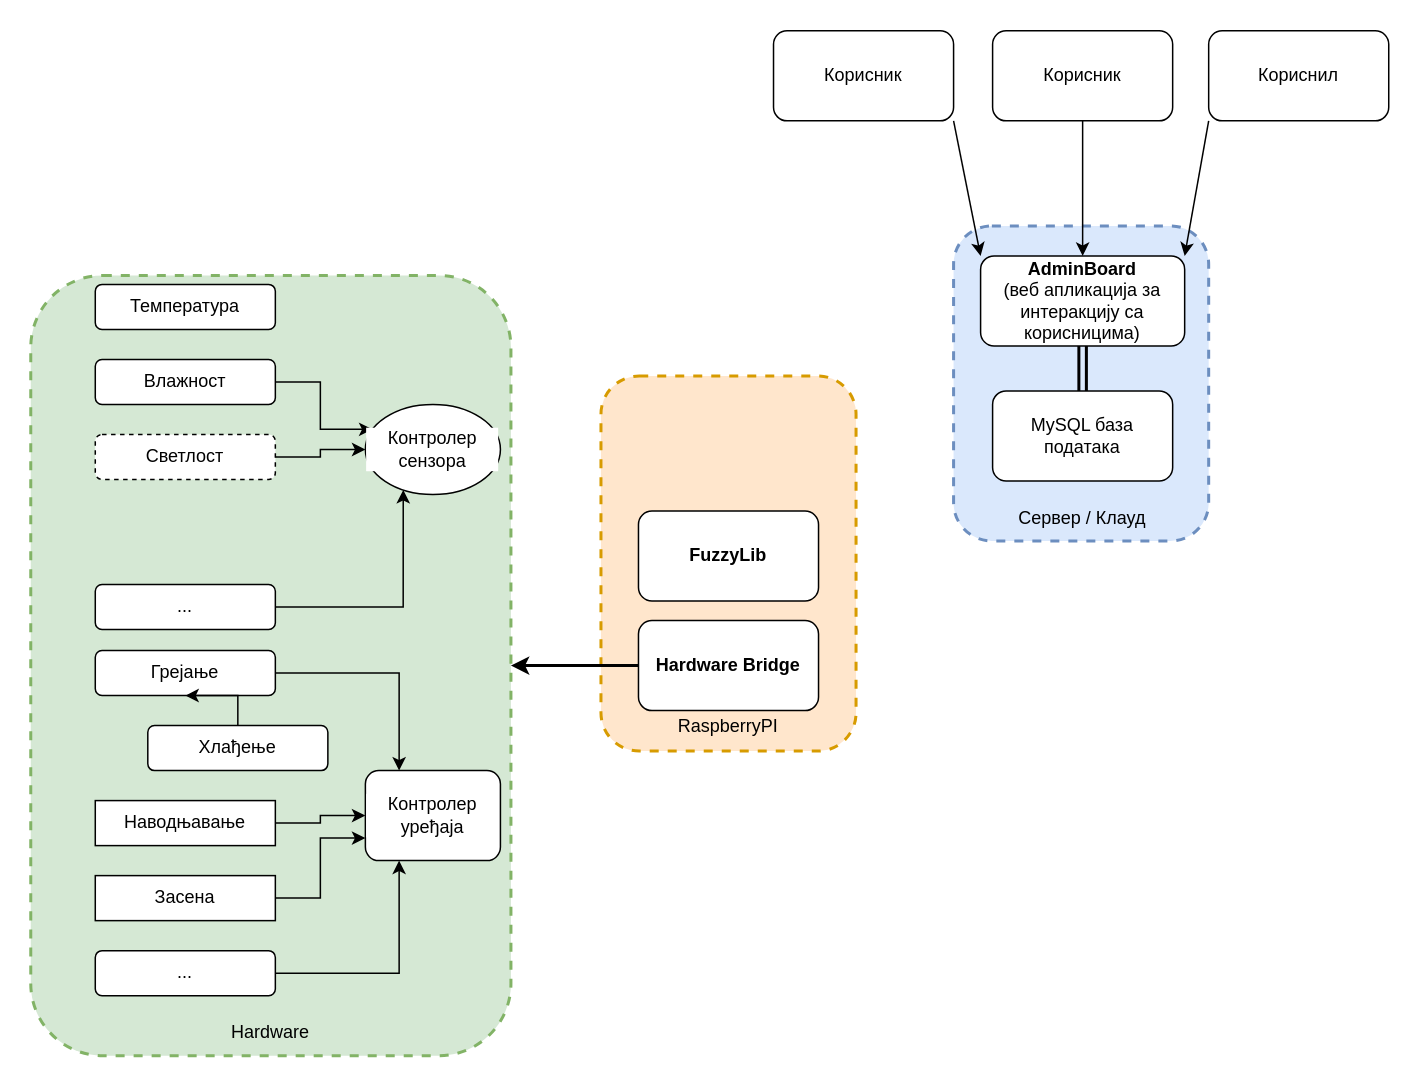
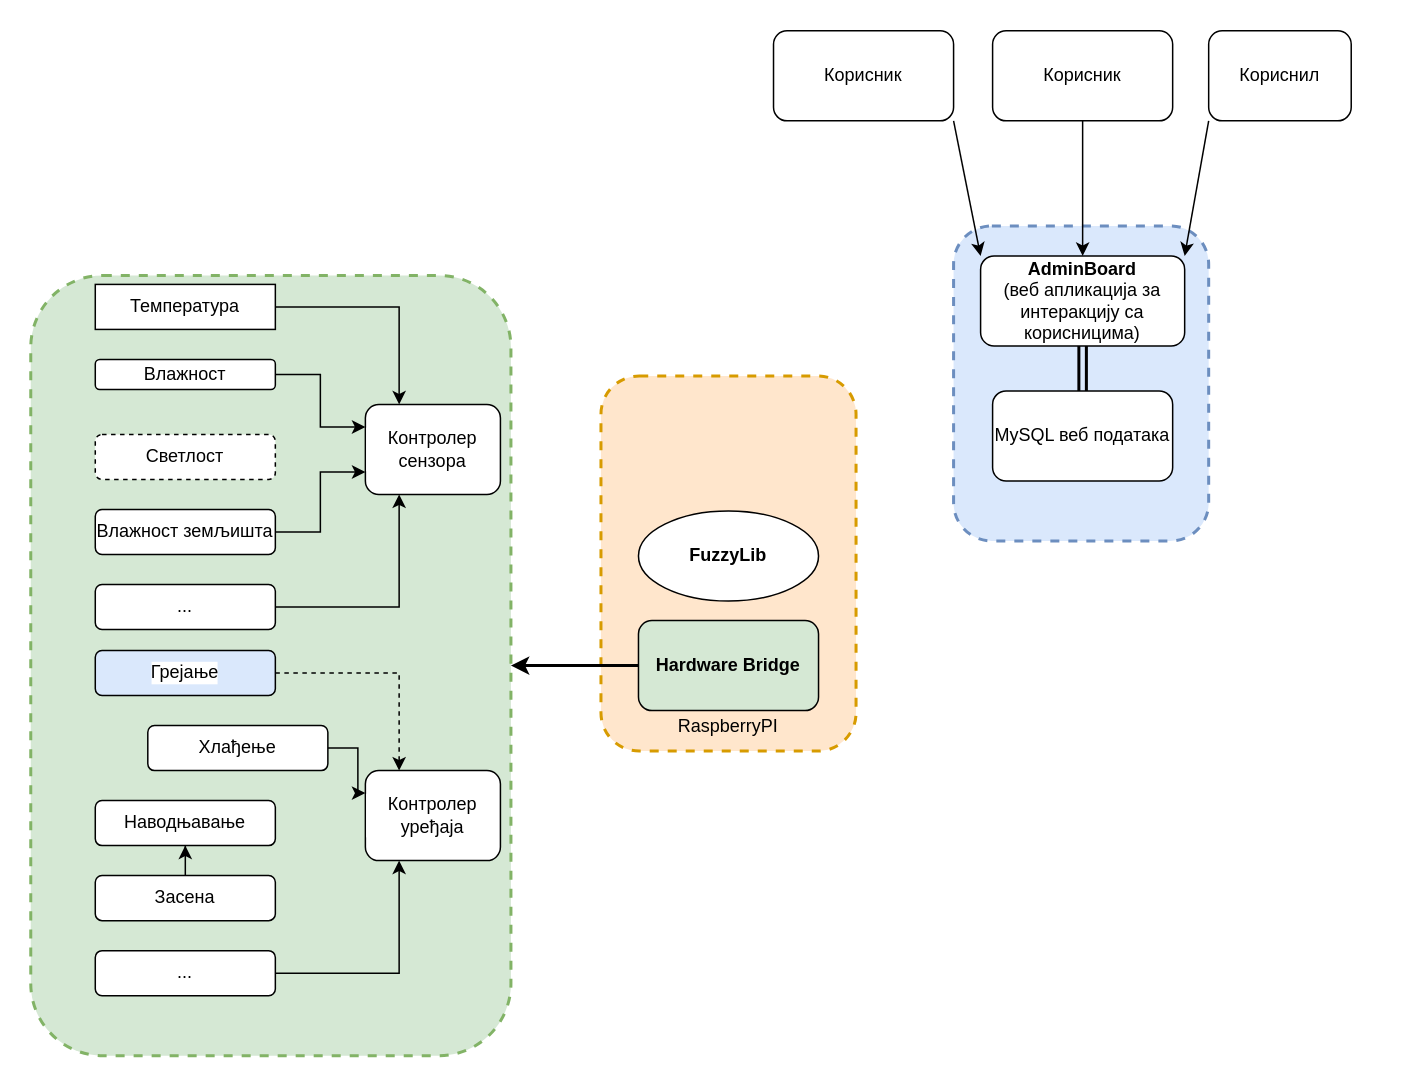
(1298, 76) -> (1280, 76)
(185, 307) -> (185, 307)
none -> (381, 307)
(185, 382) -> (185, 374)
(1082, 436) -> (1082, 436)
(433, 449) -> (433, 449)
(318, 457) -> none
none -> (320, 507)
(1082, 518) -> none
none -> (185, 532)
(728, 556) -> (728, 556)
(728, 665) -> (728, 665)
(185, 673) -> (185, 673)
(380, 673) -> (380, 673)
(238, 709) -> (358, 756)
(185, 823) -> (185, 823)
(318, 823) -> none
(320, 873) -> (185, 855)
(185, 898) -> (185, 898)
(271, 1033) -> none
